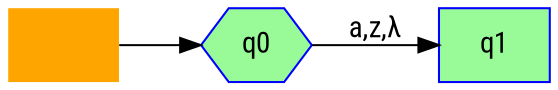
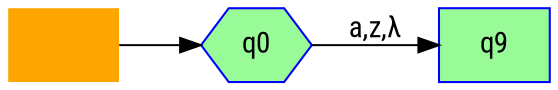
(494, 45) -> (494, 45)
